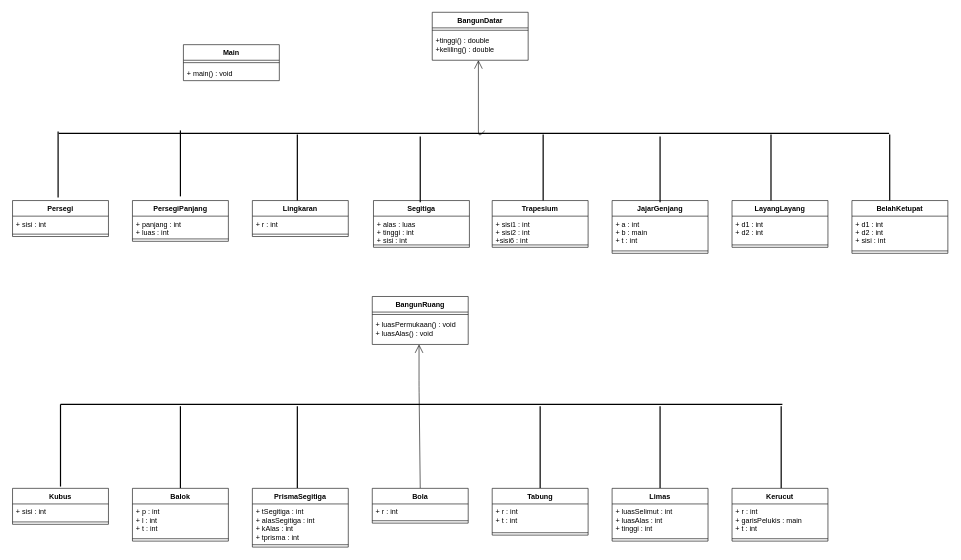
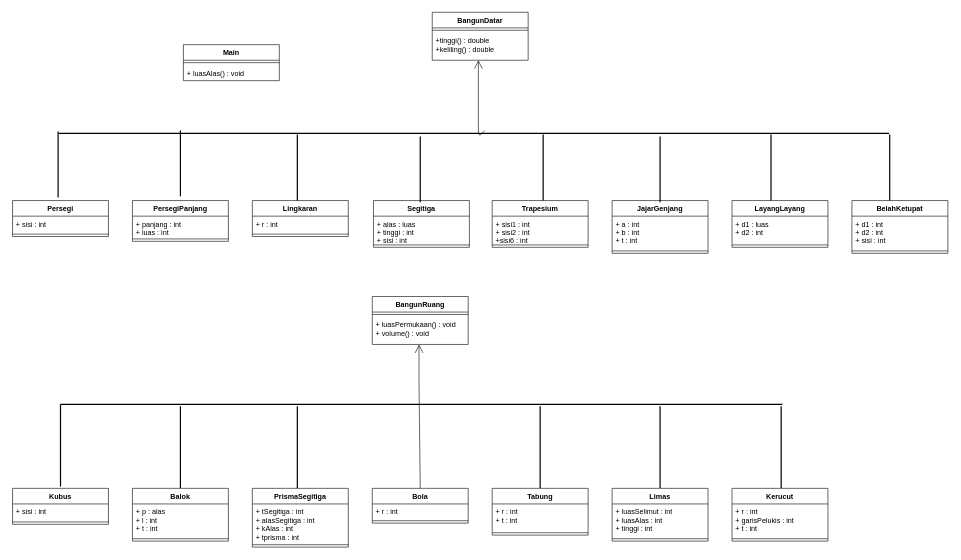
(211, 73) -> (218, 73)
(629, 224) -> (629, 224)
(751, 224) -> (753, 224)
(418, 325) -> (418, 325)
(149, 512) -> (151, 512)
(749, 512) -> (749, 512)
